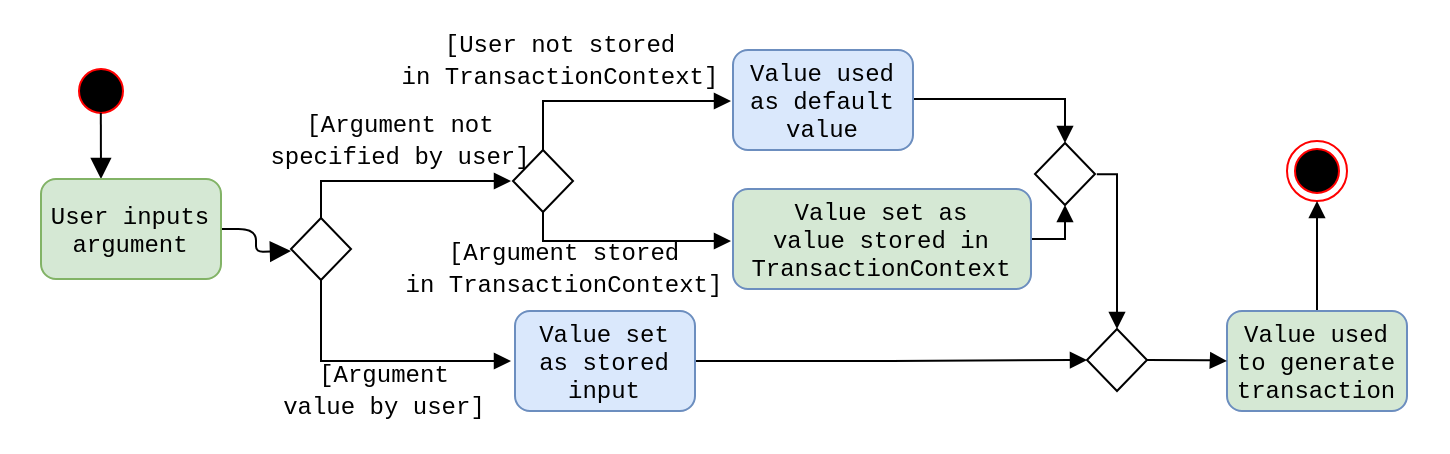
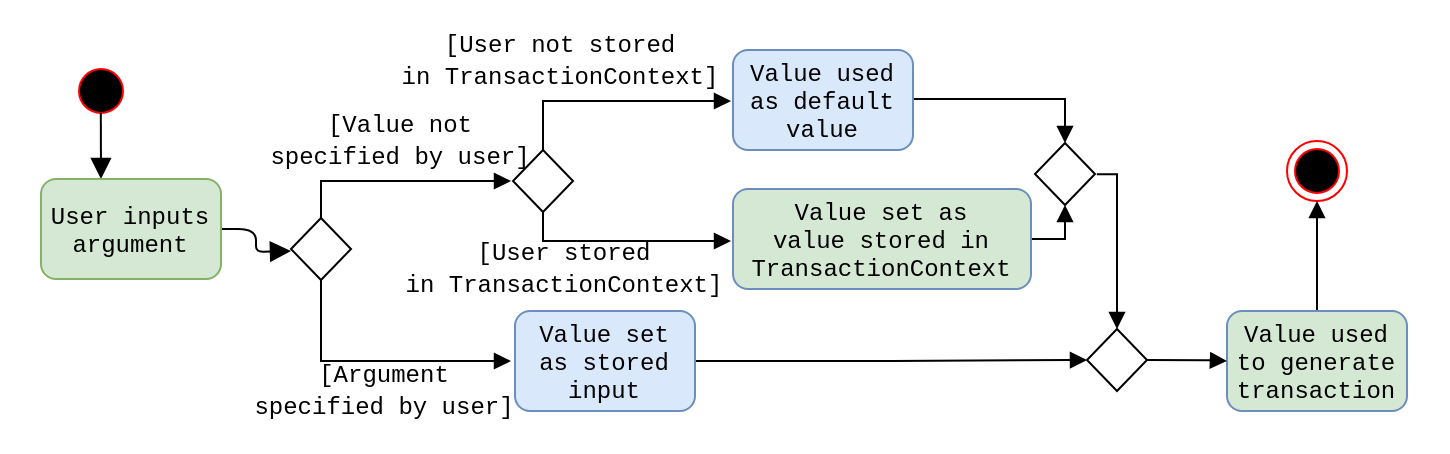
(401, 141) -> (401, 141)
(565, 269) -> (565, 269)
(385, 391) -> (385, 391)
